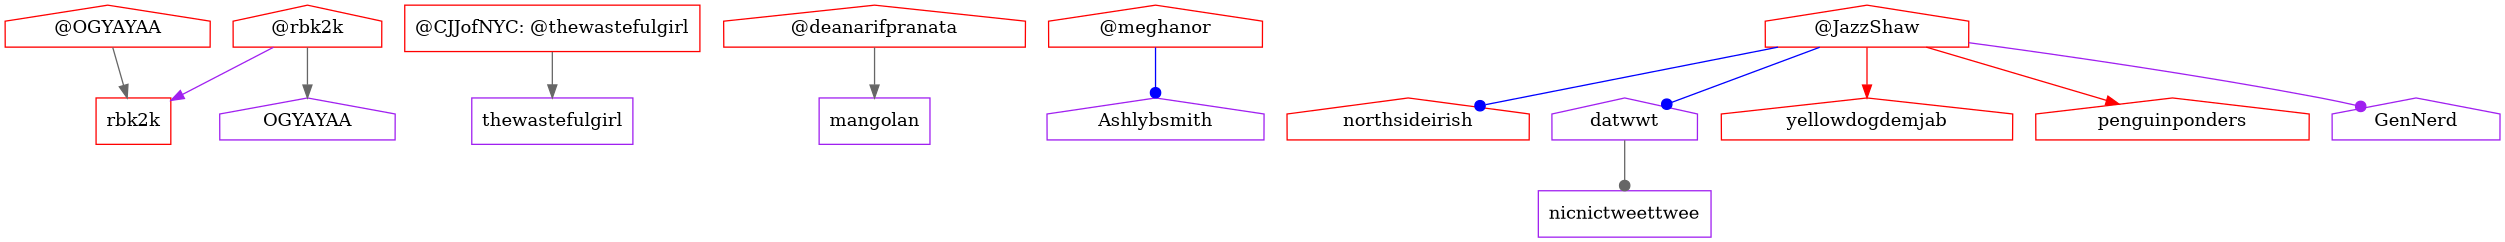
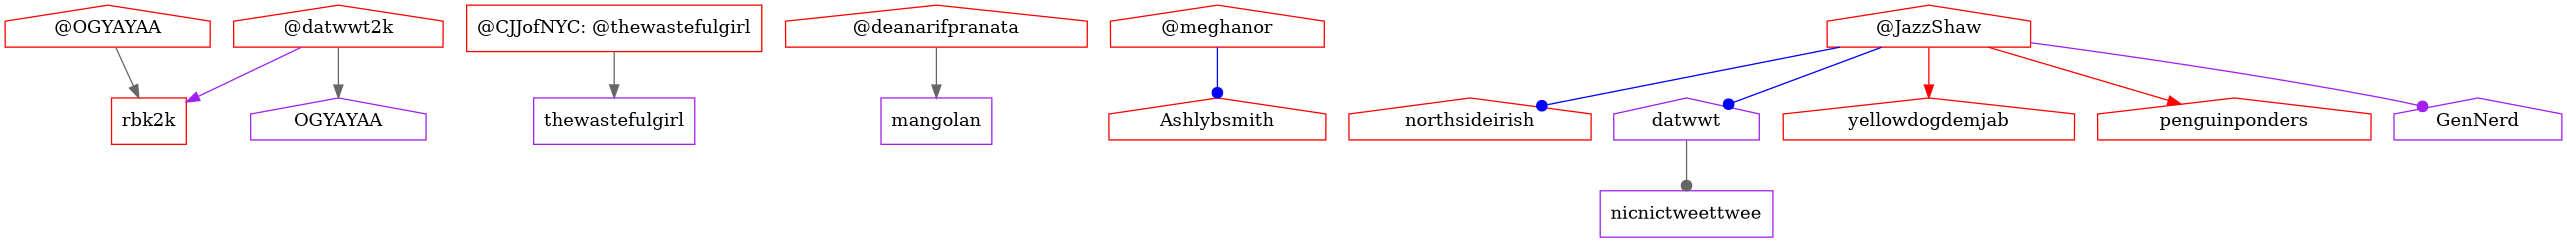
(307, 28) -> (338, 28)
(1156, 121) -> (1217, 121)
